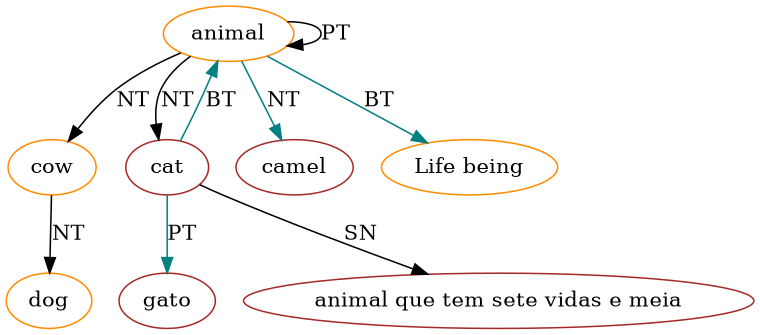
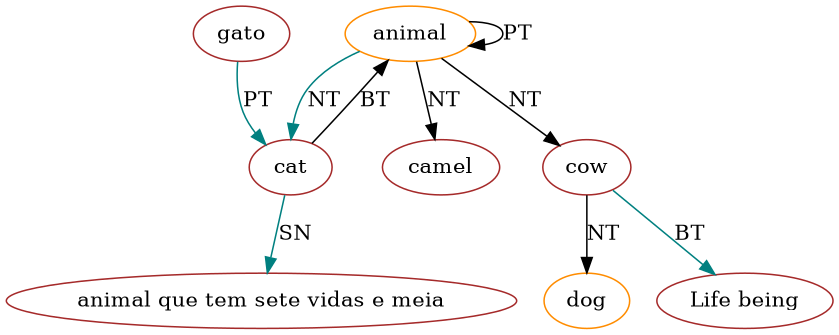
(163, 85) -> (317, 79)
(258, 94) -> (424, 93)
(340, 96) -> (658, 227)
(197, 108) -> (345, 108)
(52, 167) -> (587, 167)
(470, 167) -> (745, 301)
(167, 226) -> (239, 99)
(306, 229) -> (278, 226)
